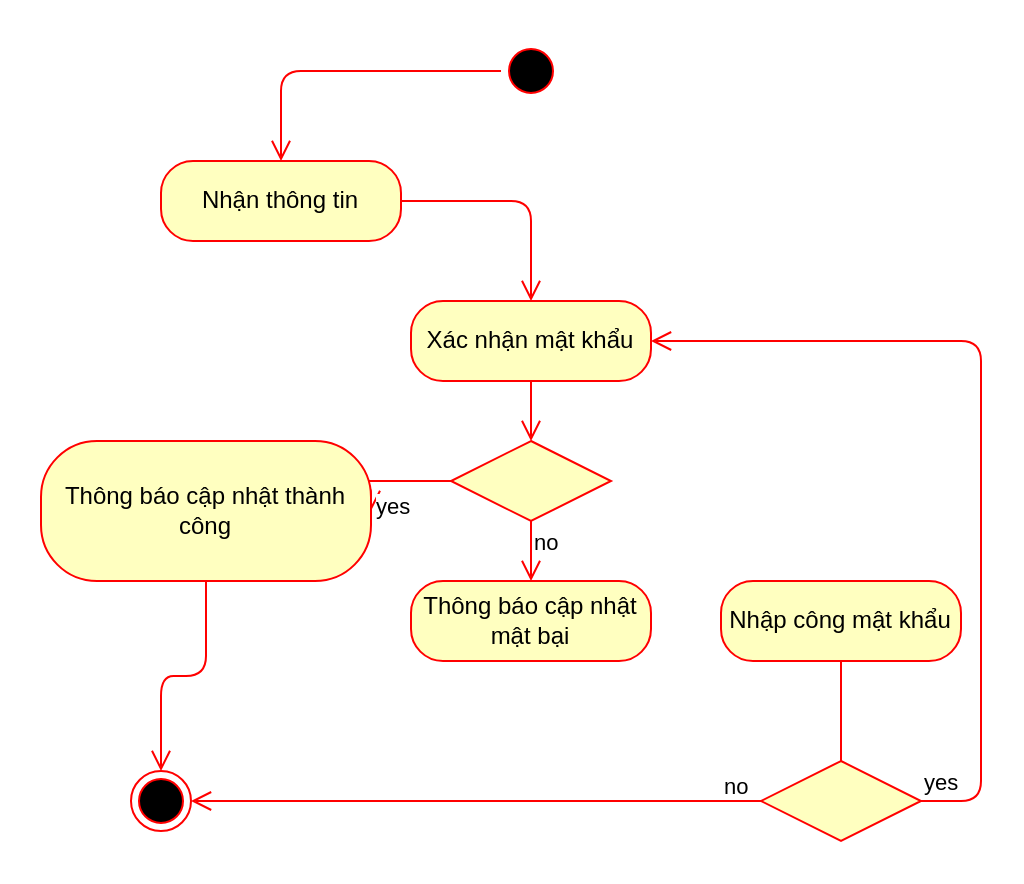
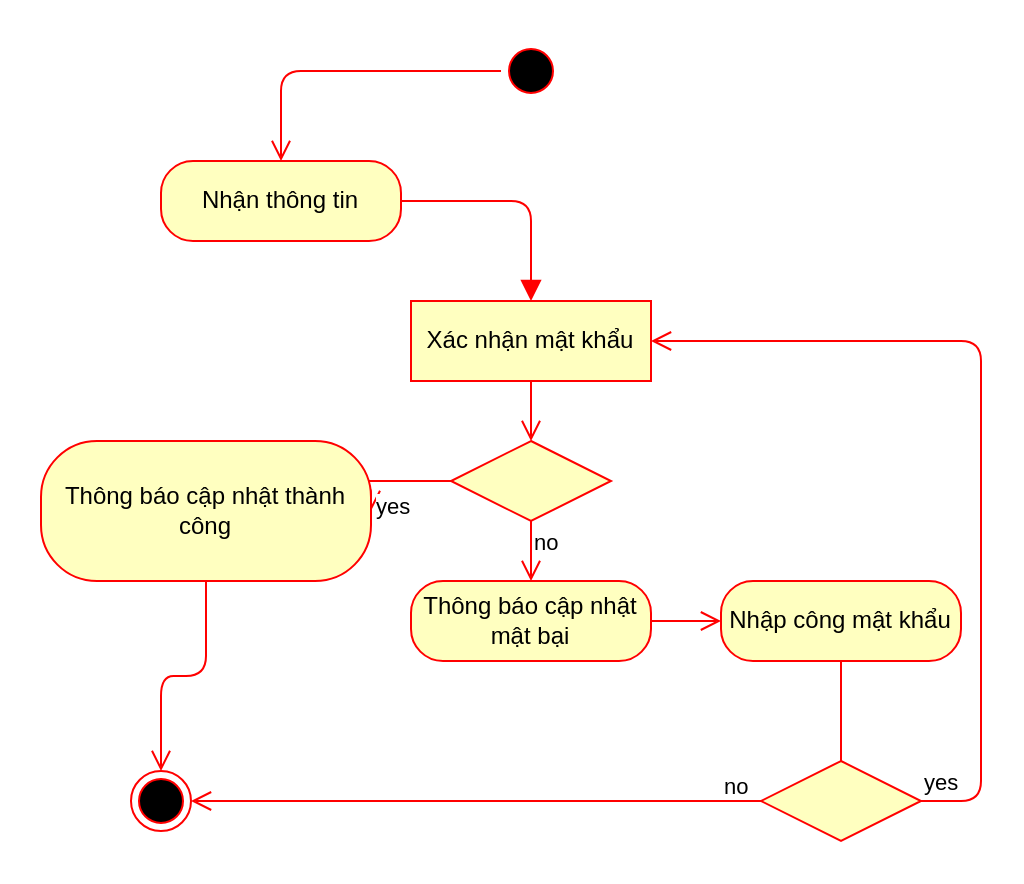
(531, 285) -> (531, 279)
(531, 341) -> (531, 341)
none -> (683, 621)
